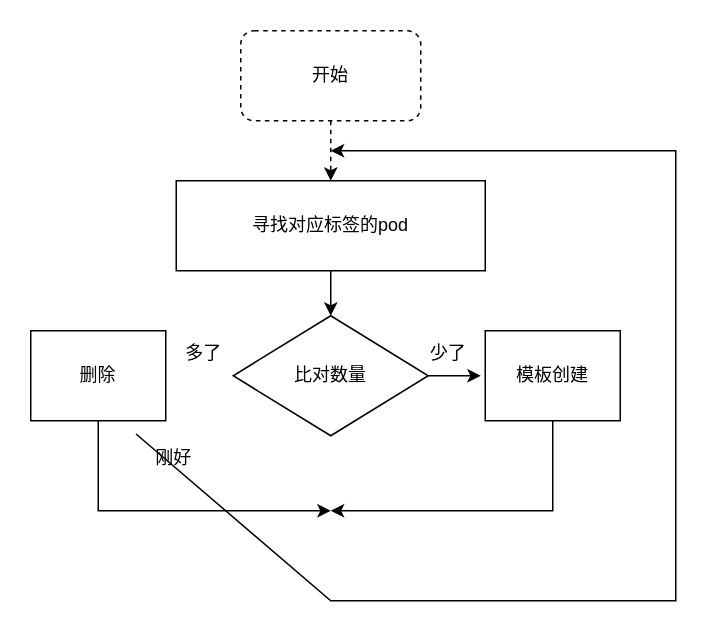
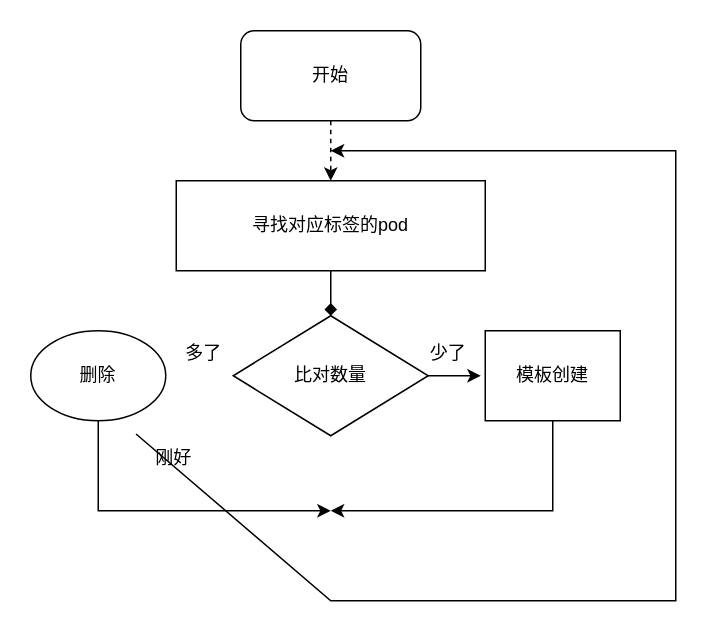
(331, 76) -> (331, 76)
(331, 304) -> (331, 303)
(98, 376) -> (98, 376)
